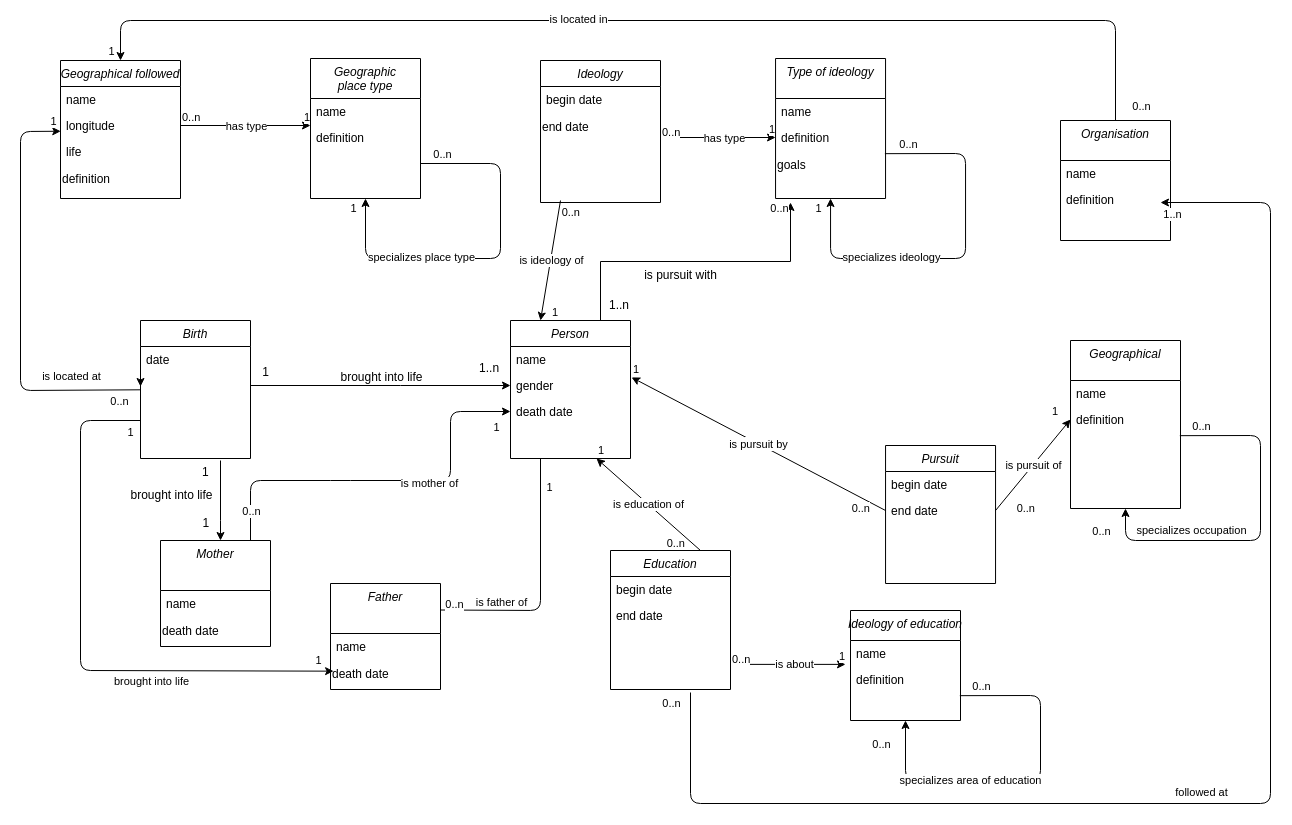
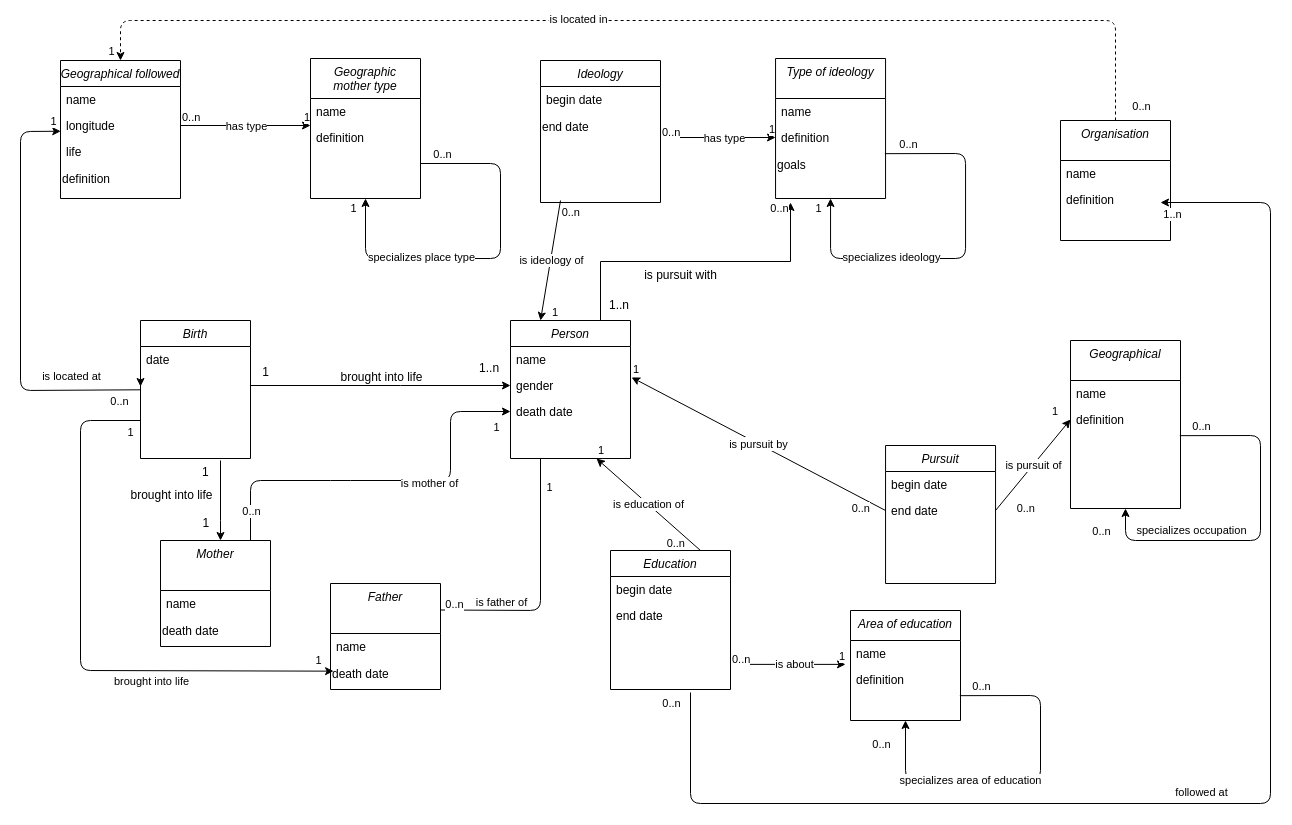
(905, 21) -> (905, 21)
(365, 72) -> (365, 72)
(905, 624) -> (905, 624)
